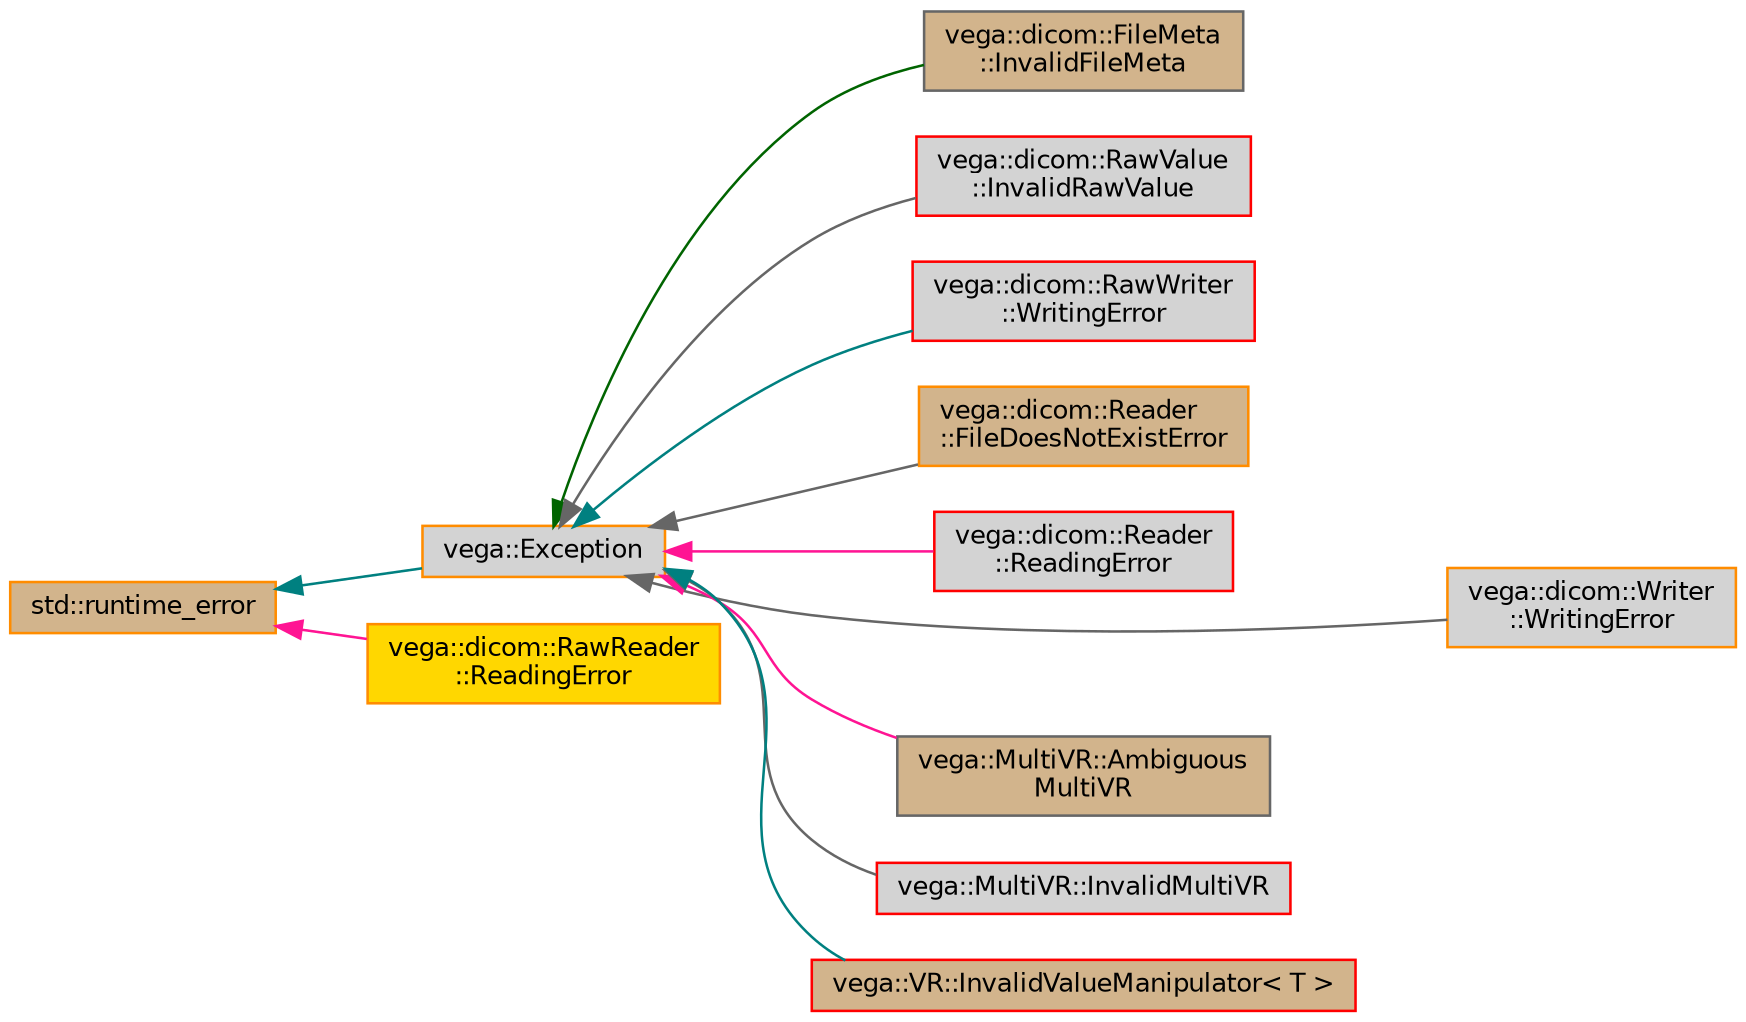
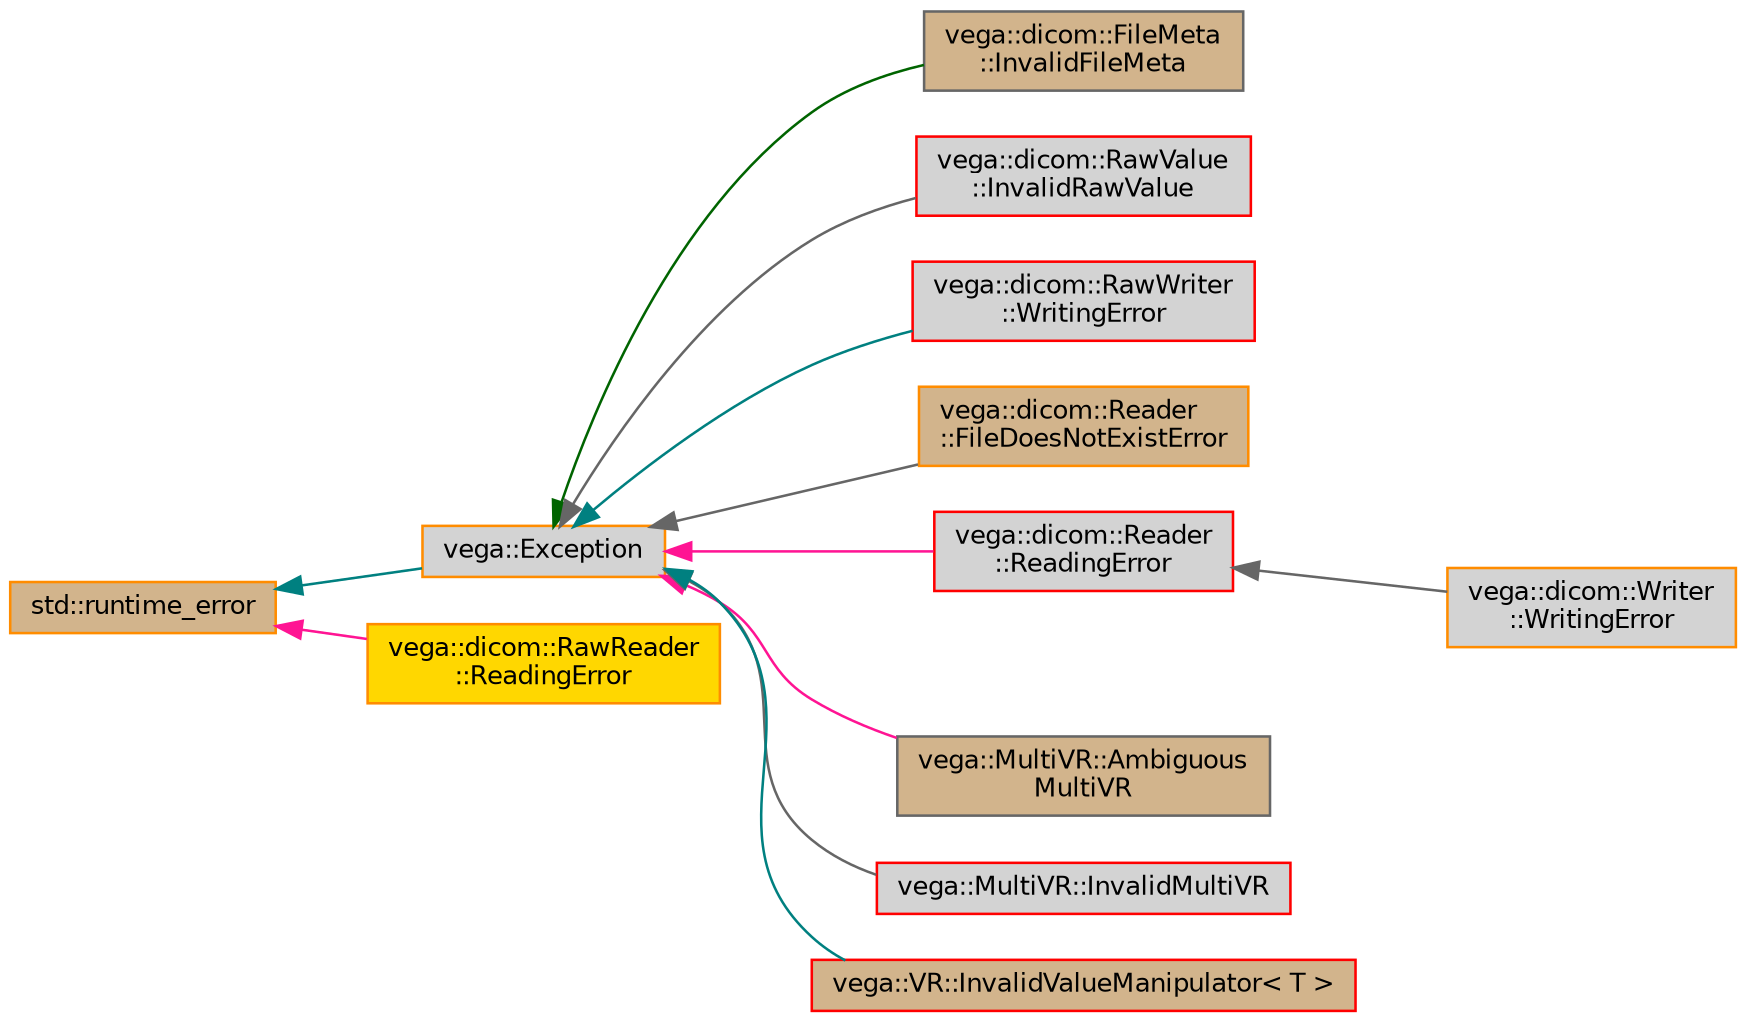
(1048, 630) -> (1353, 581)
